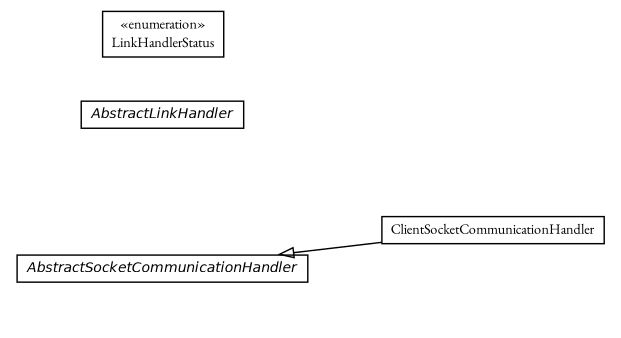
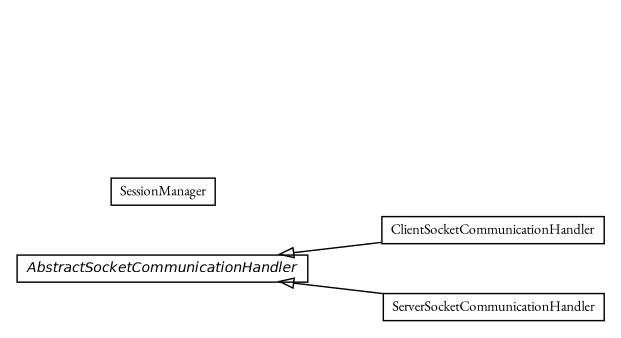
(162, 34) -> none
(162, 114) -> none
none -> (162, 191)
none -> (493, 306)
